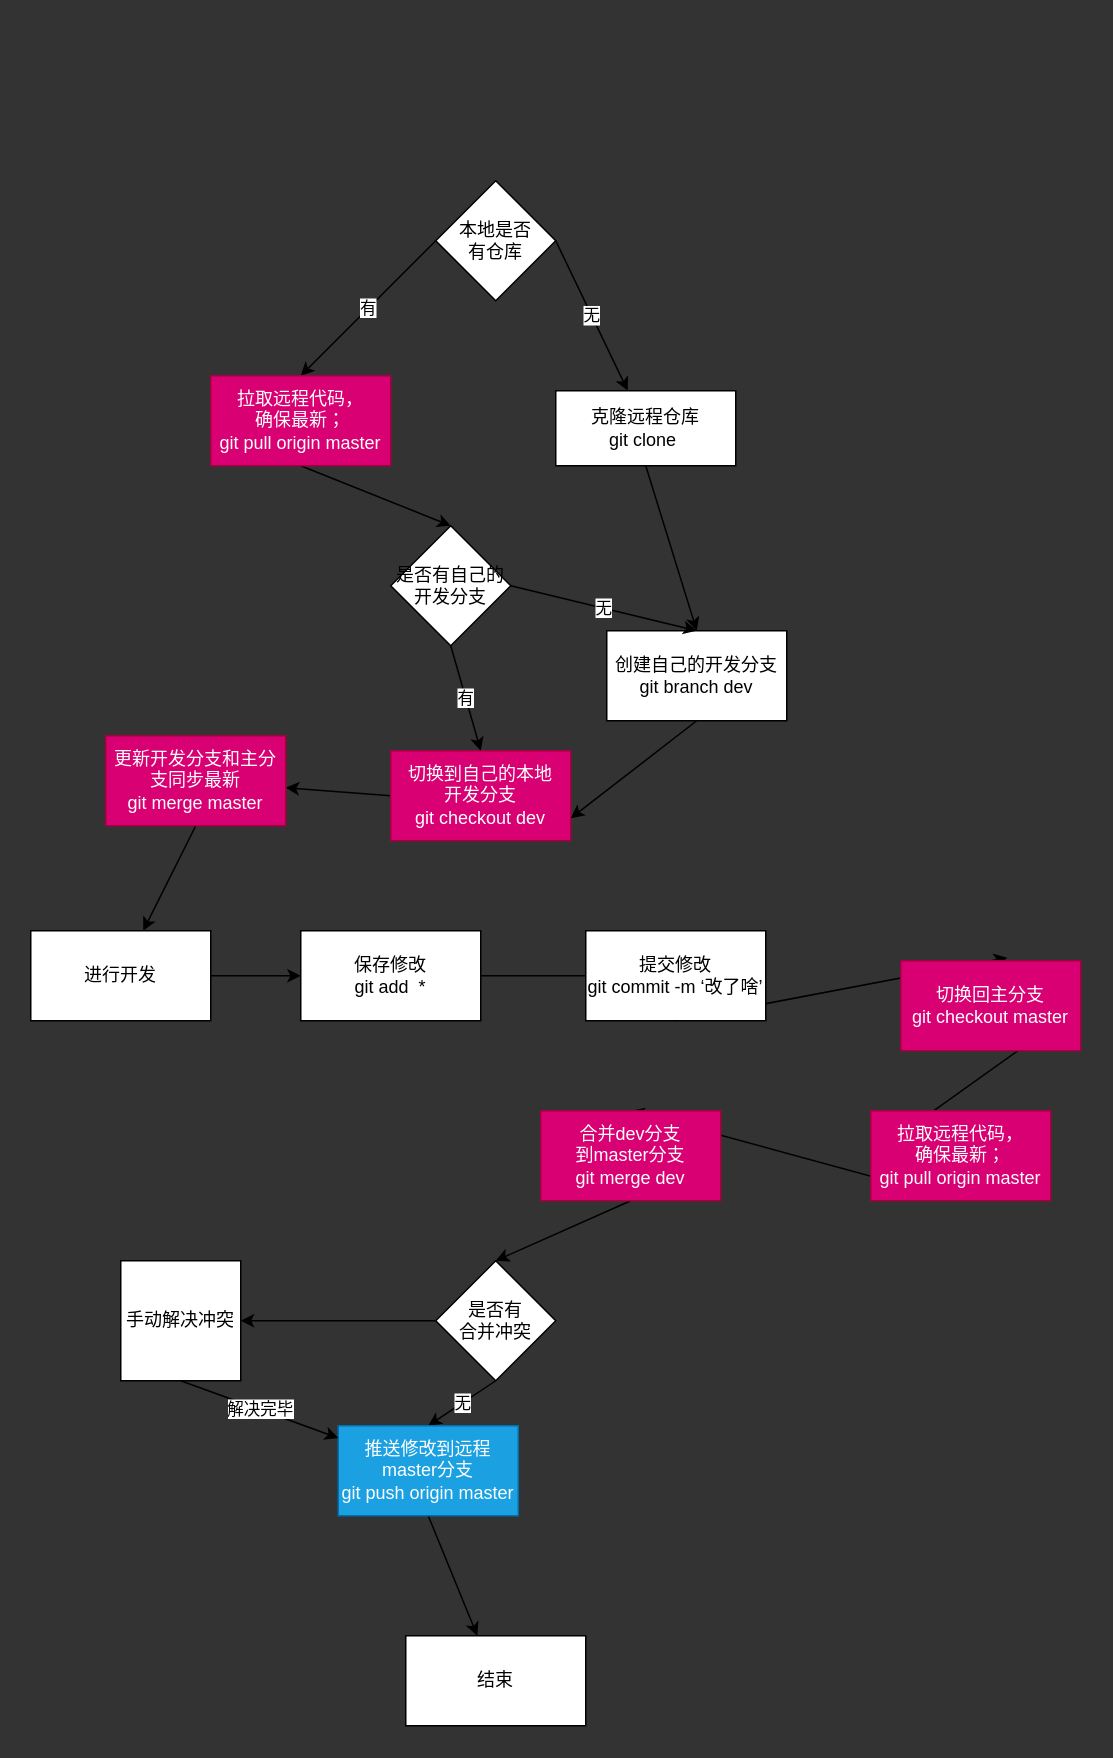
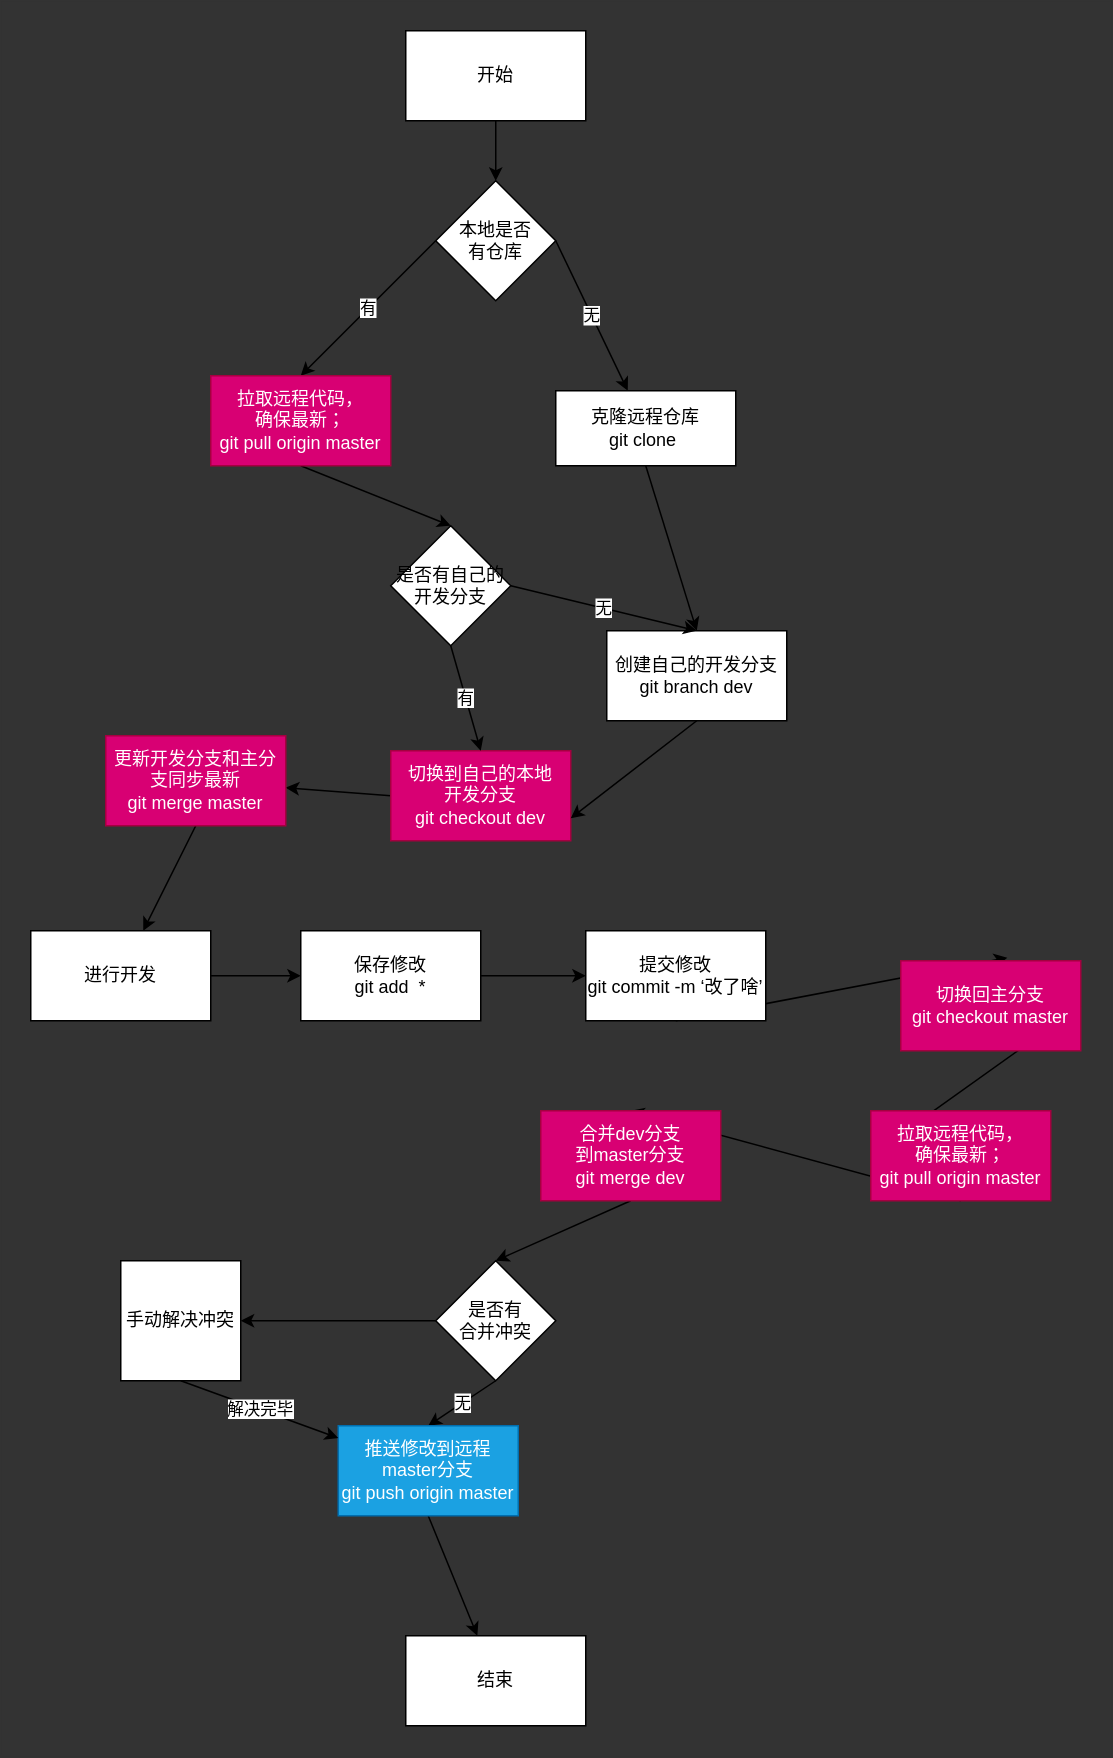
none -> (496, 76)
none -> (496, 121)
(578, 976) -> (574, 976)
